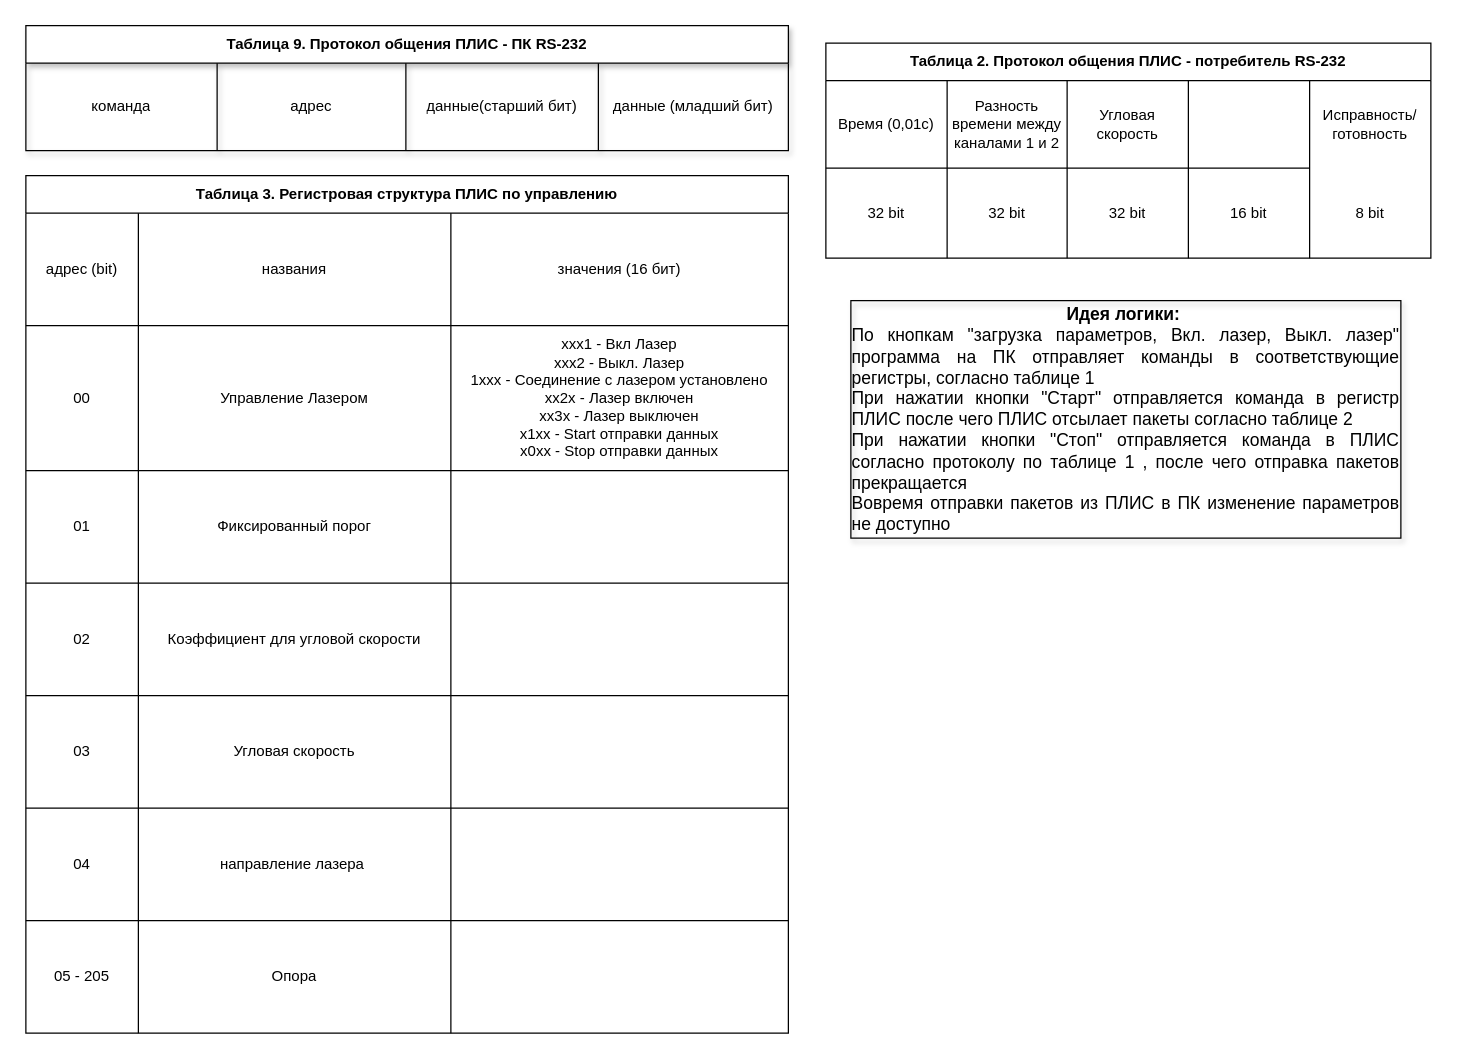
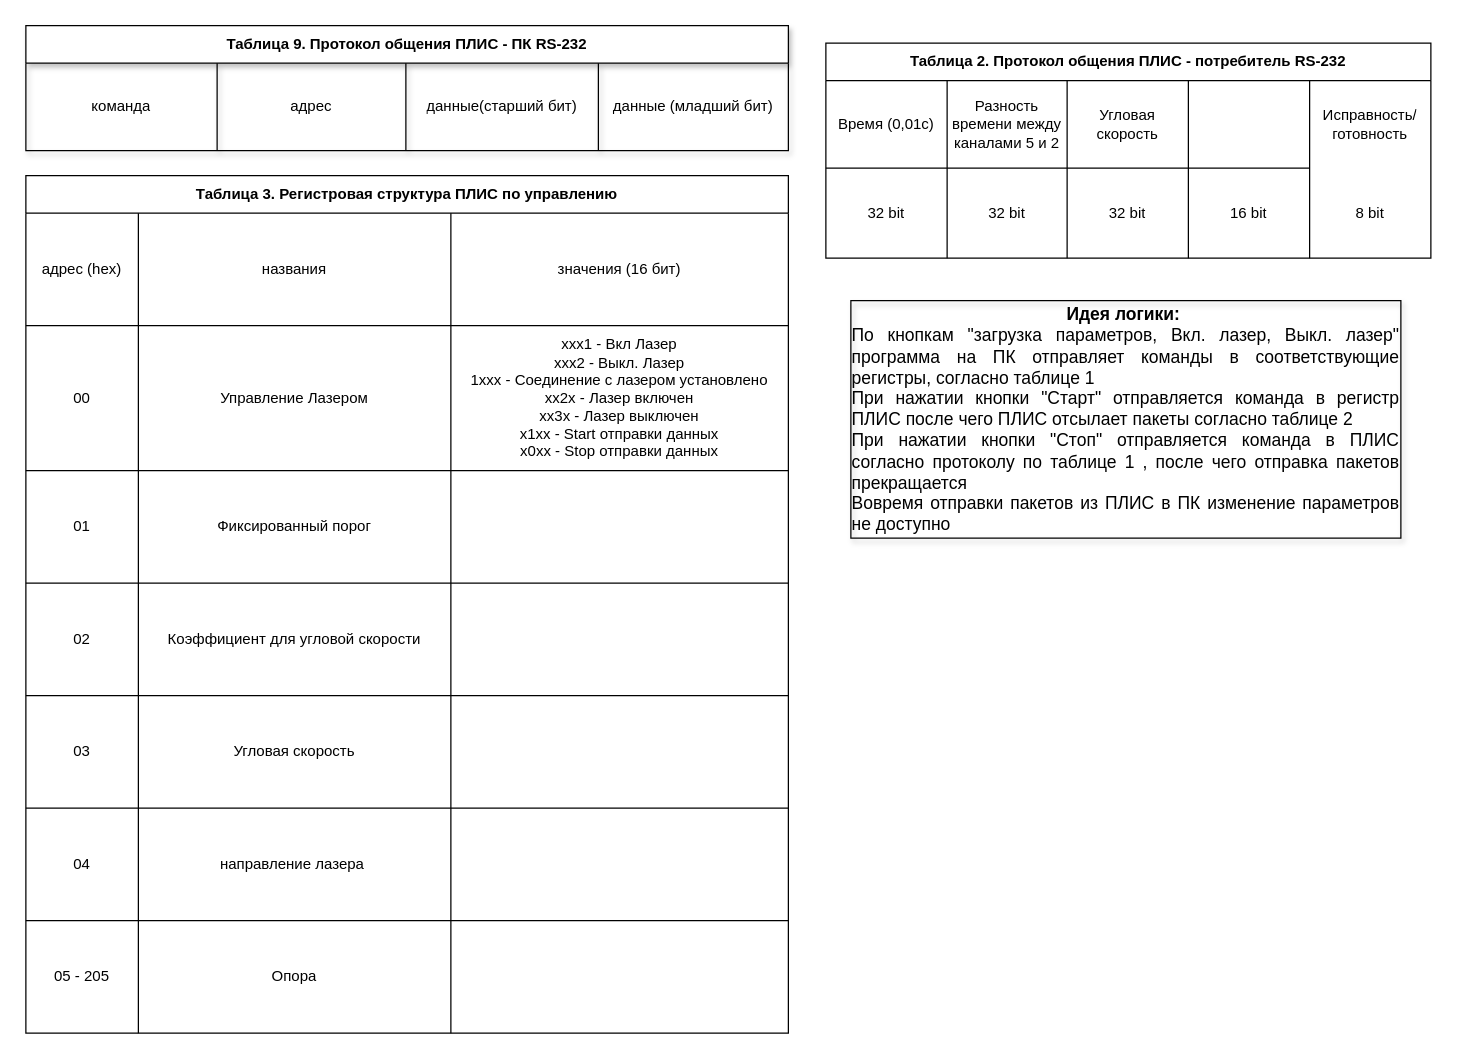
(1007, 124) -> (1007, 124)
(82, 269) -> (82, 269)
